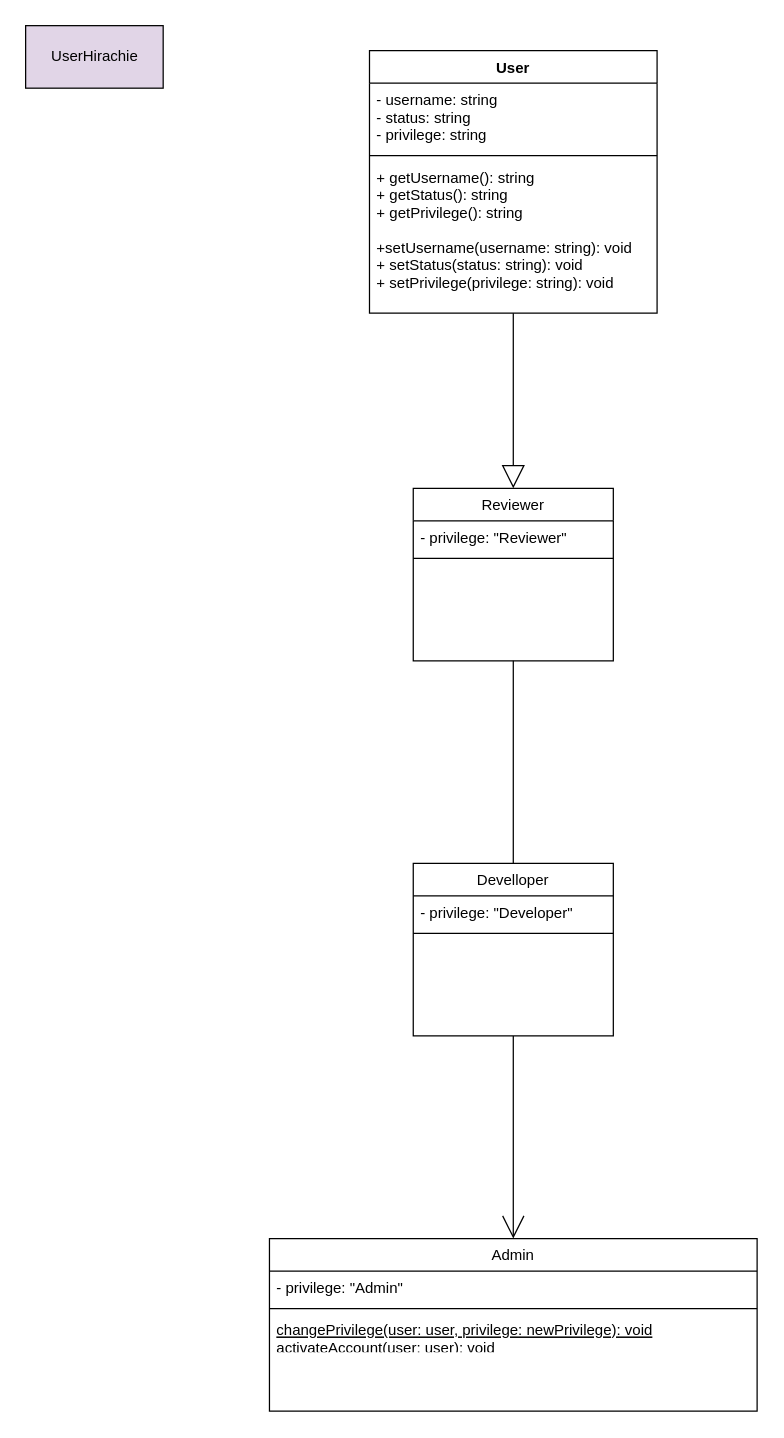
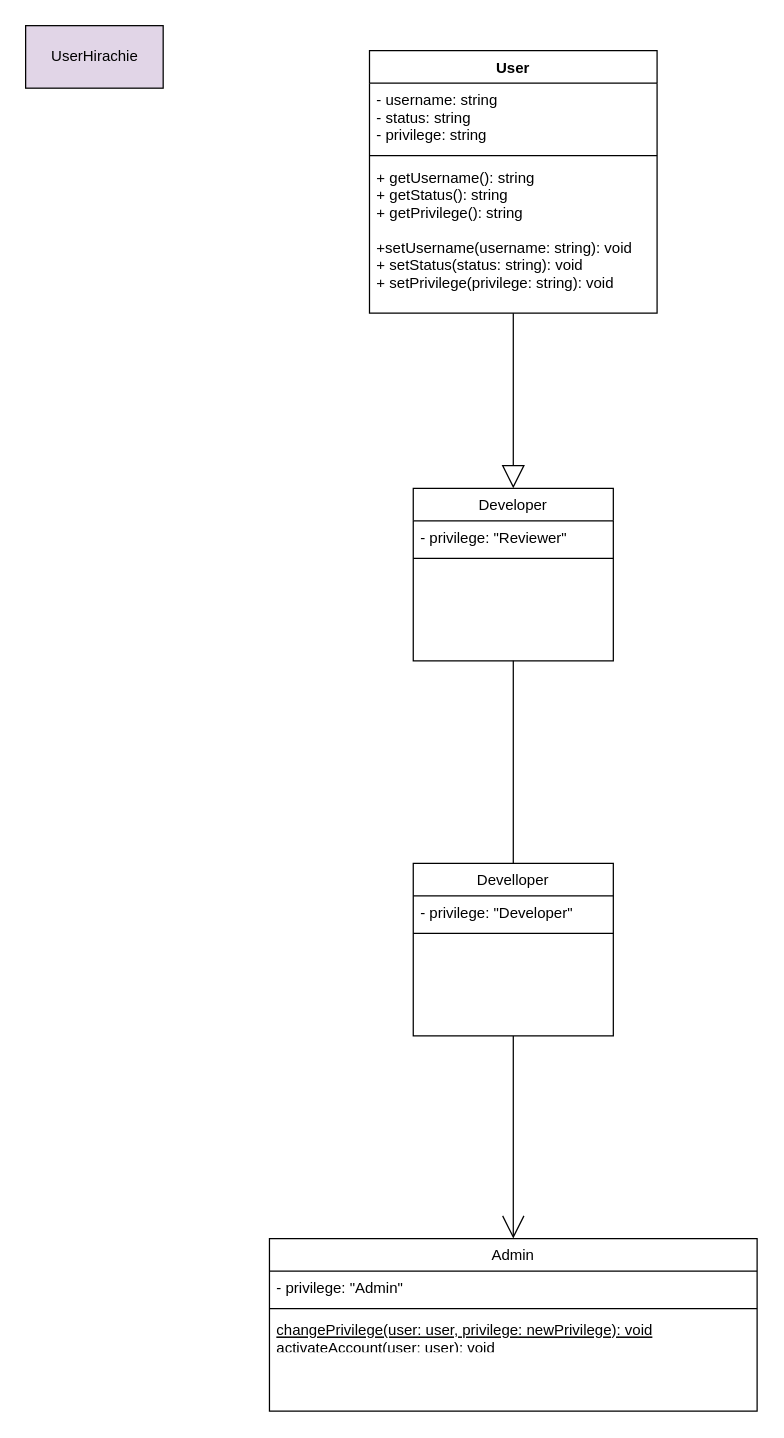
(513, 505) -> (513, 505)
